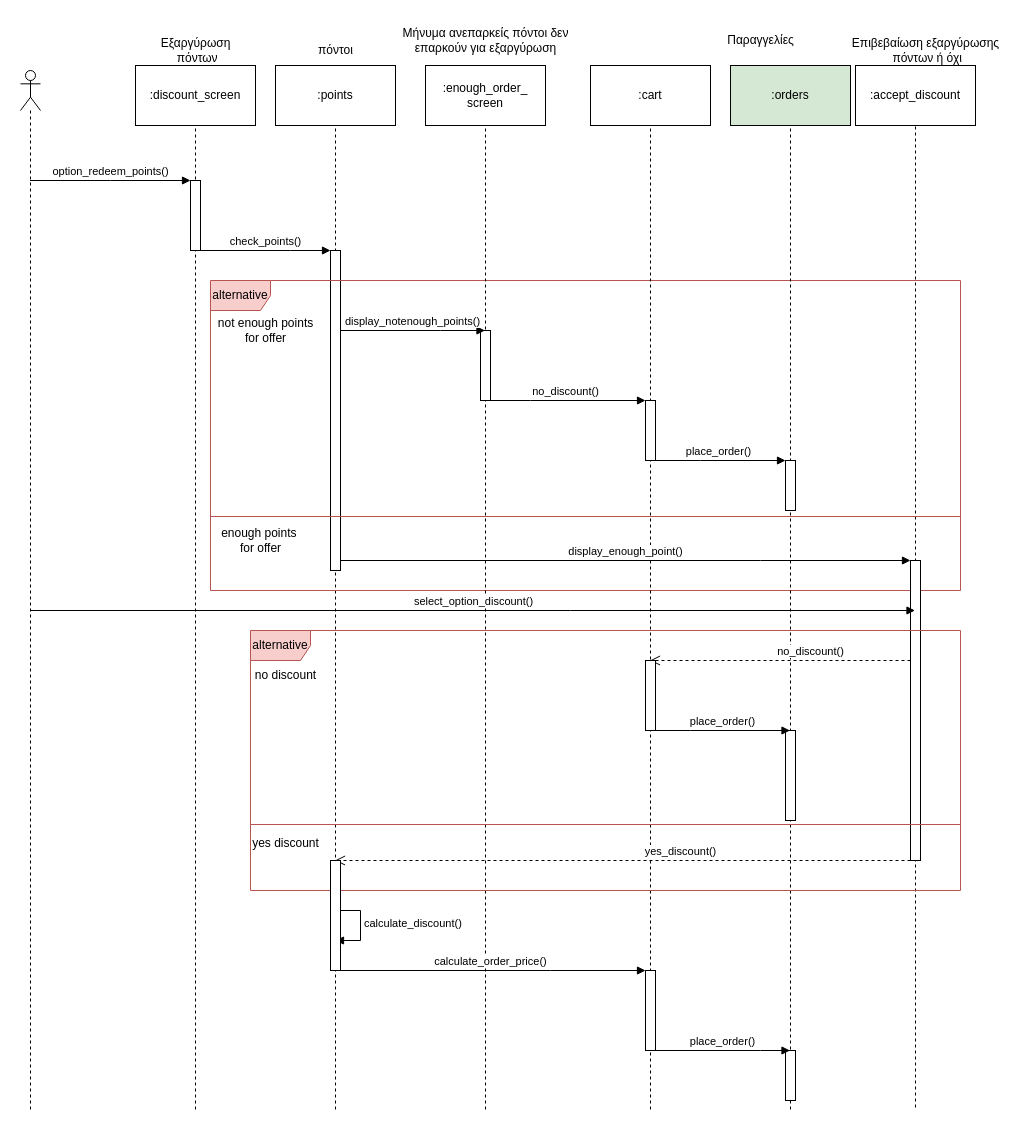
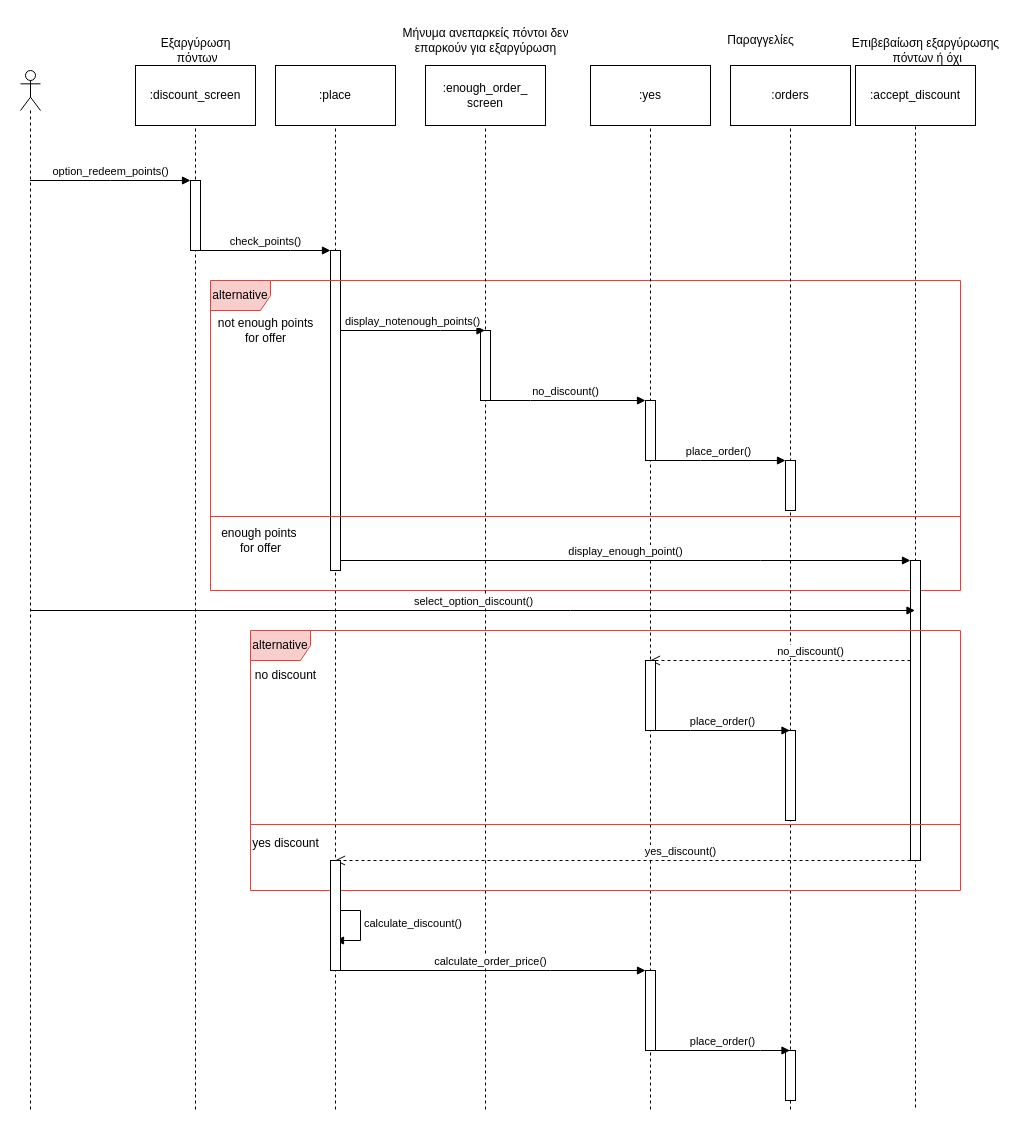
(336, 51) -> none
(336, 96) -> (336, 96)
(651, 96) -> (651, 96)
(791, 96) -> (791, 96)
